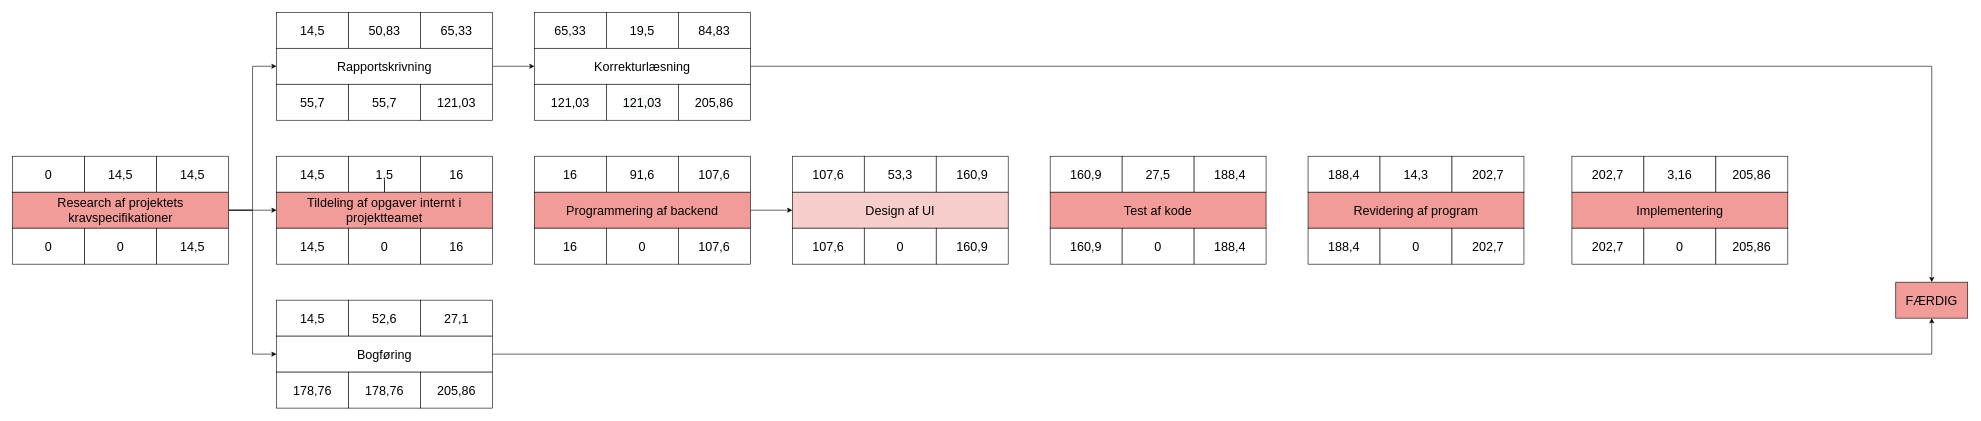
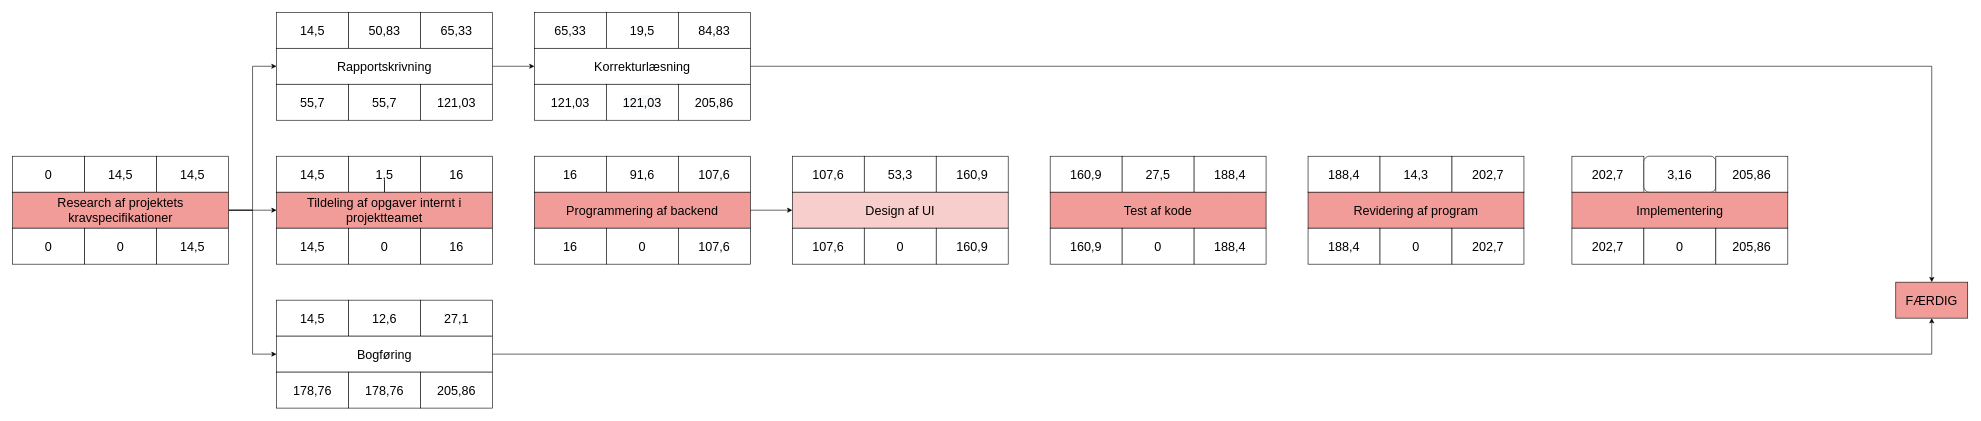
(1680, 174) -> (1680, 174)
(384, 318) -> (384, 318)
